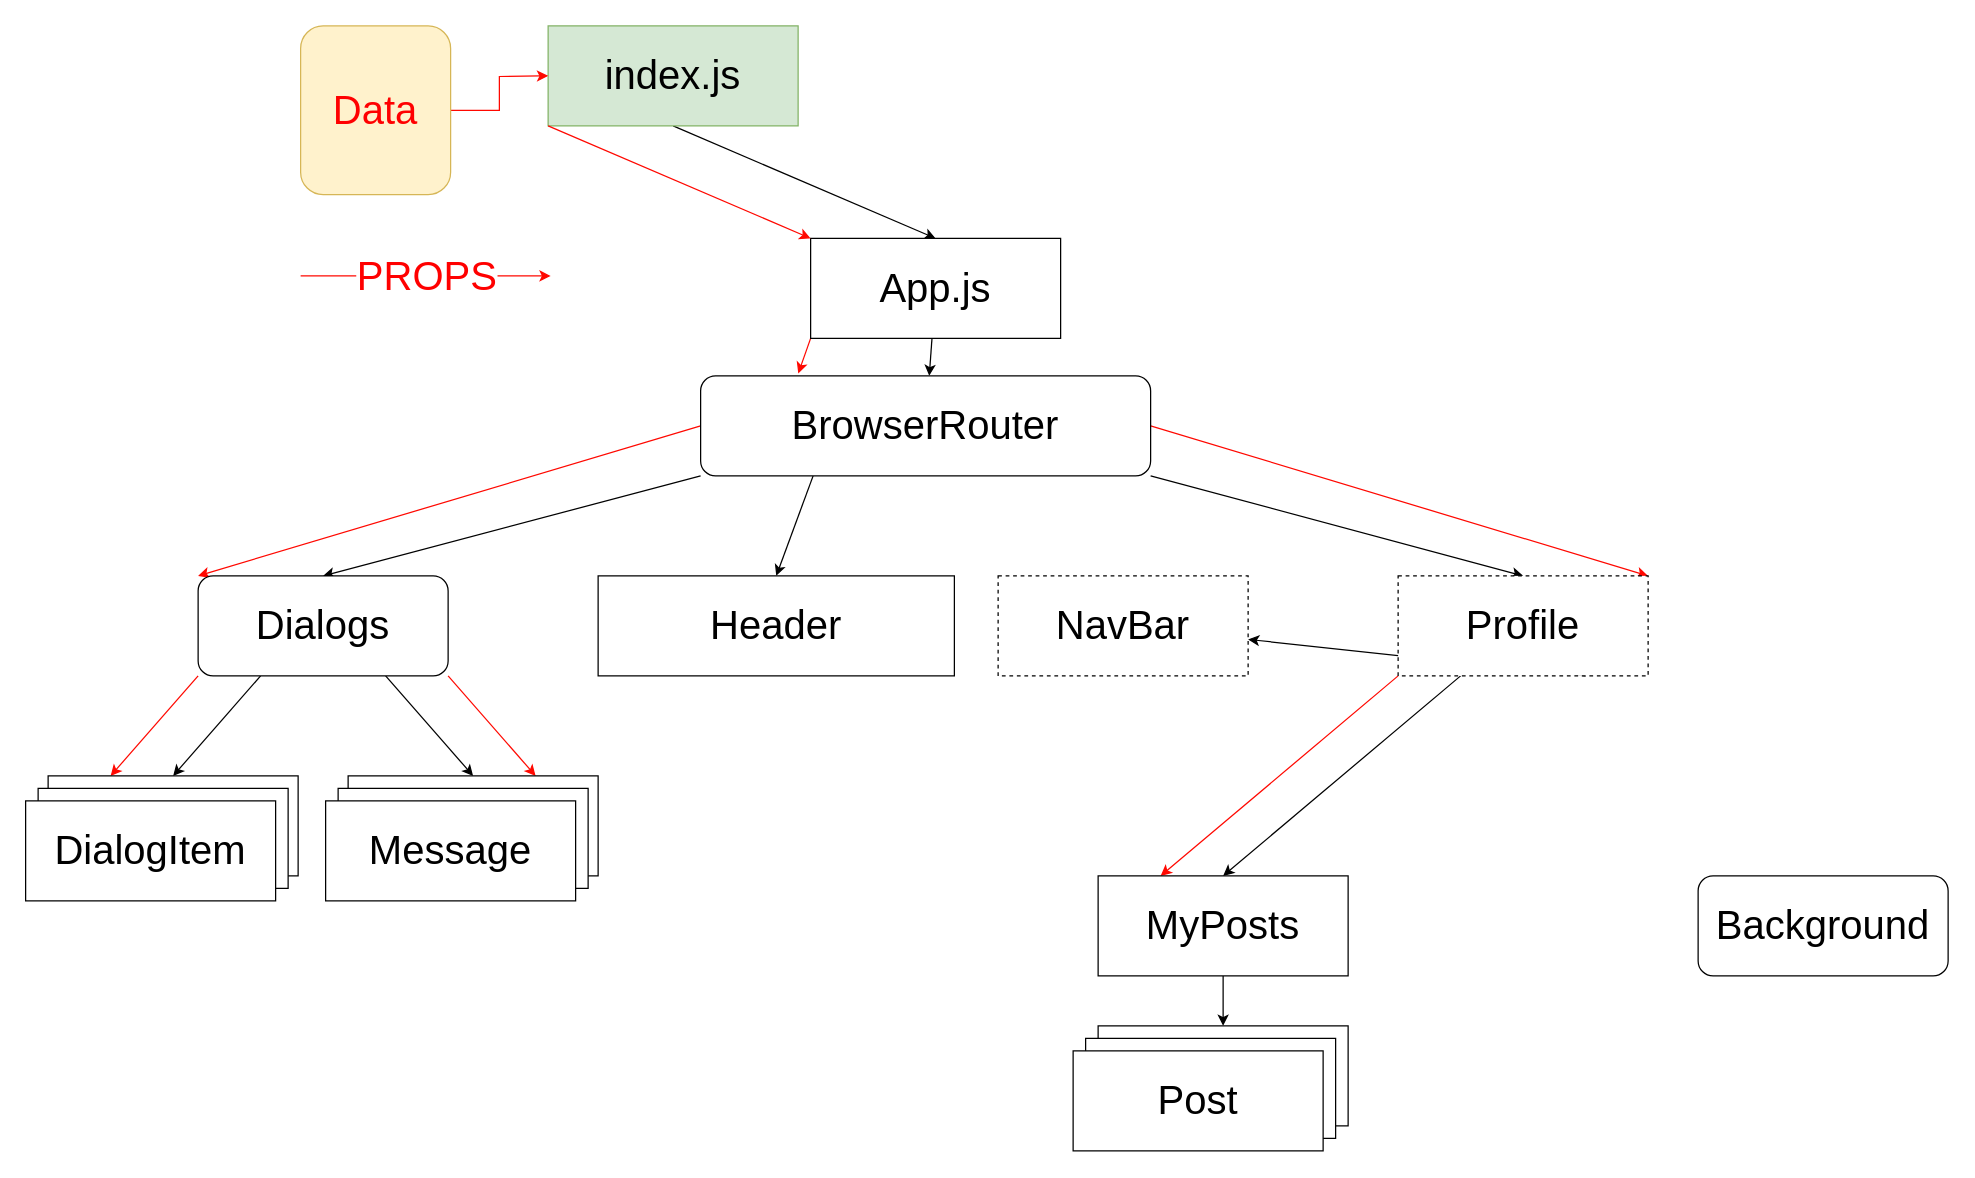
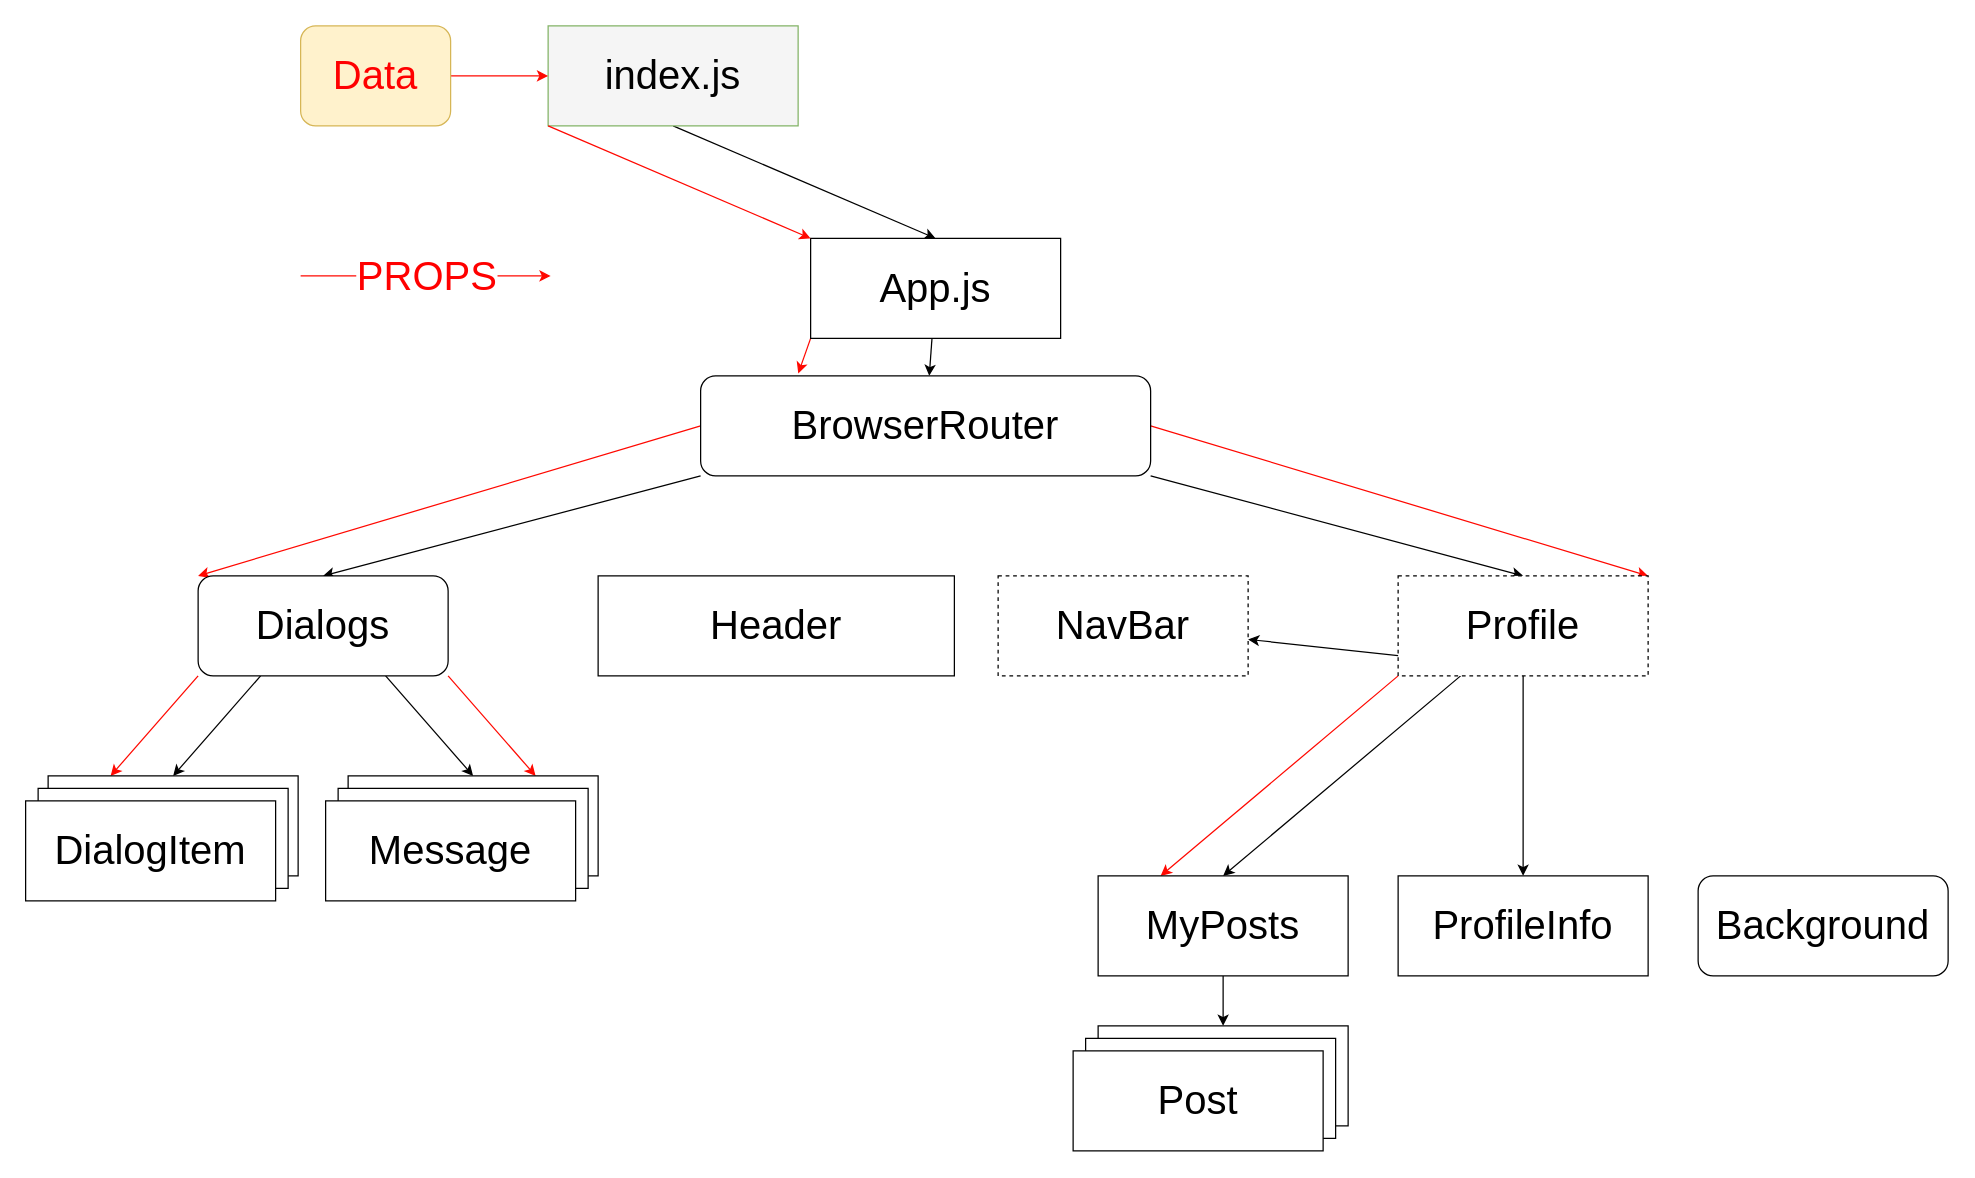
(673, 76) -> (673, 76)
(376, 110) -> (376, 76)
(796, 522) -> none
none -> (1523, 772)
none -> (1523, 926)
